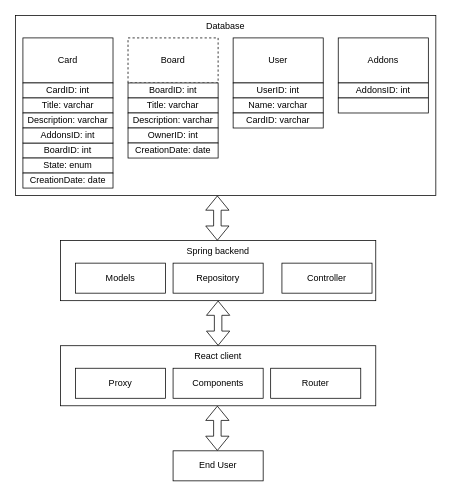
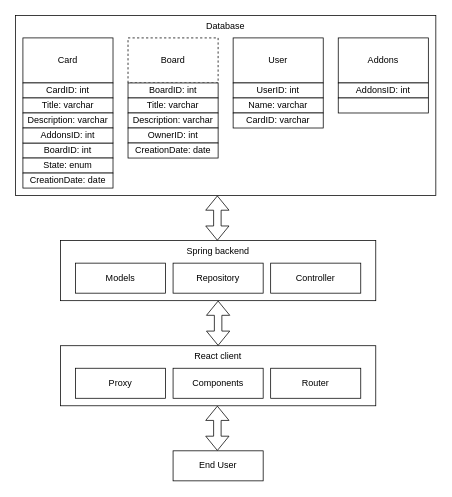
(327, 278) -> (315, 278)
